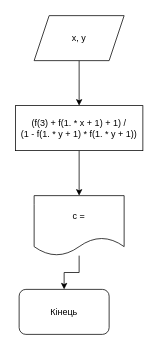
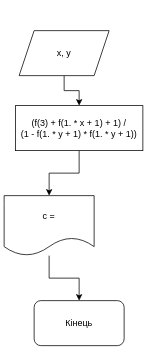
(79, 38) -> (64, 53)
(79, 225) -> (49, 225)
(64, 312) -> (79, 323)
